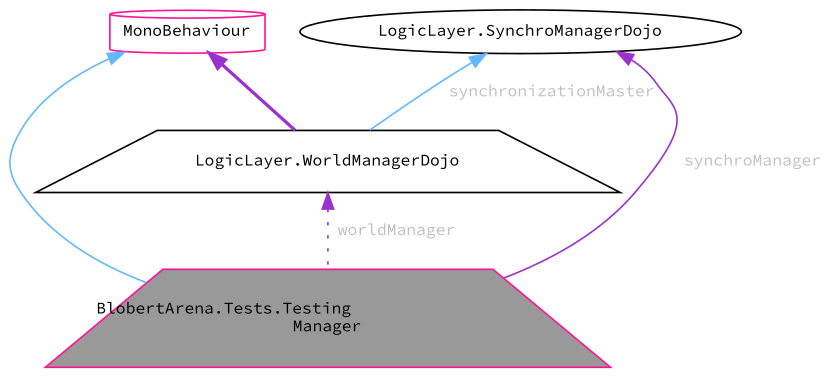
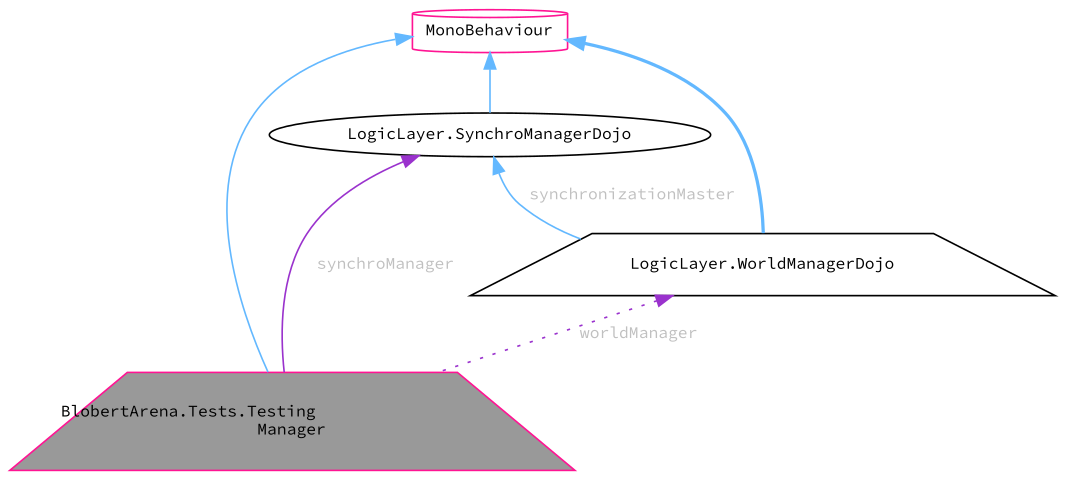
none -> (490, 91)
(258, 97) -> (714, 102)
